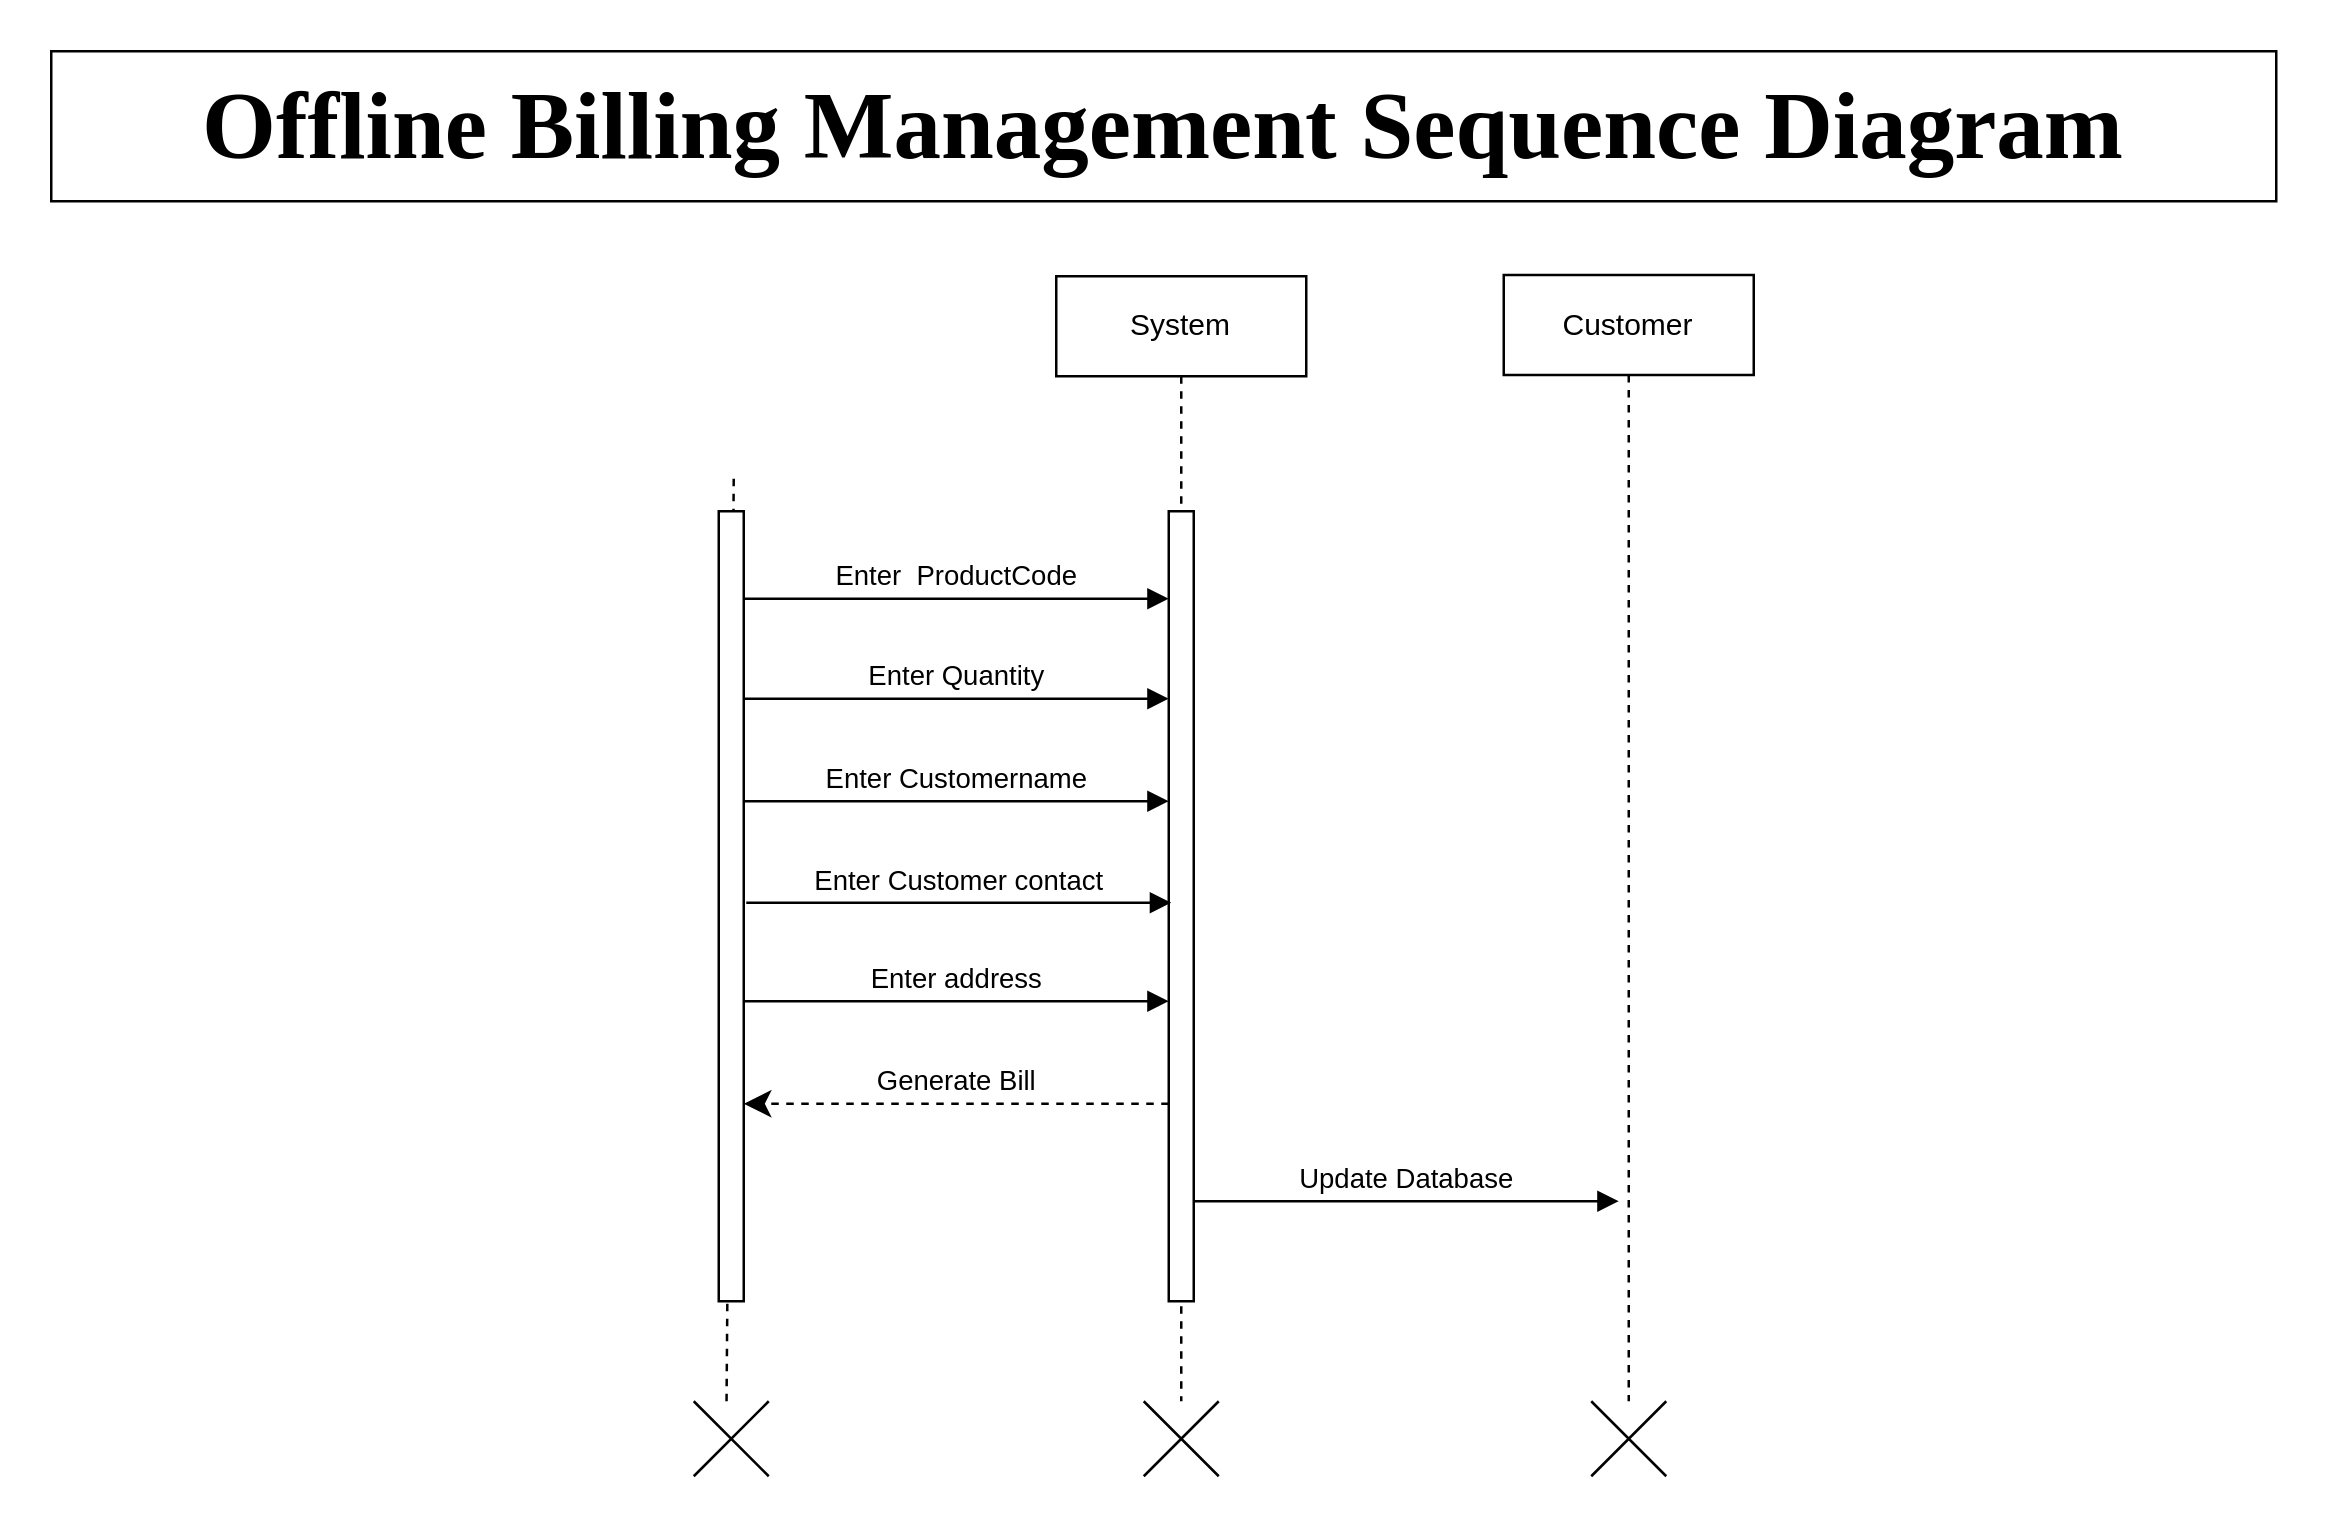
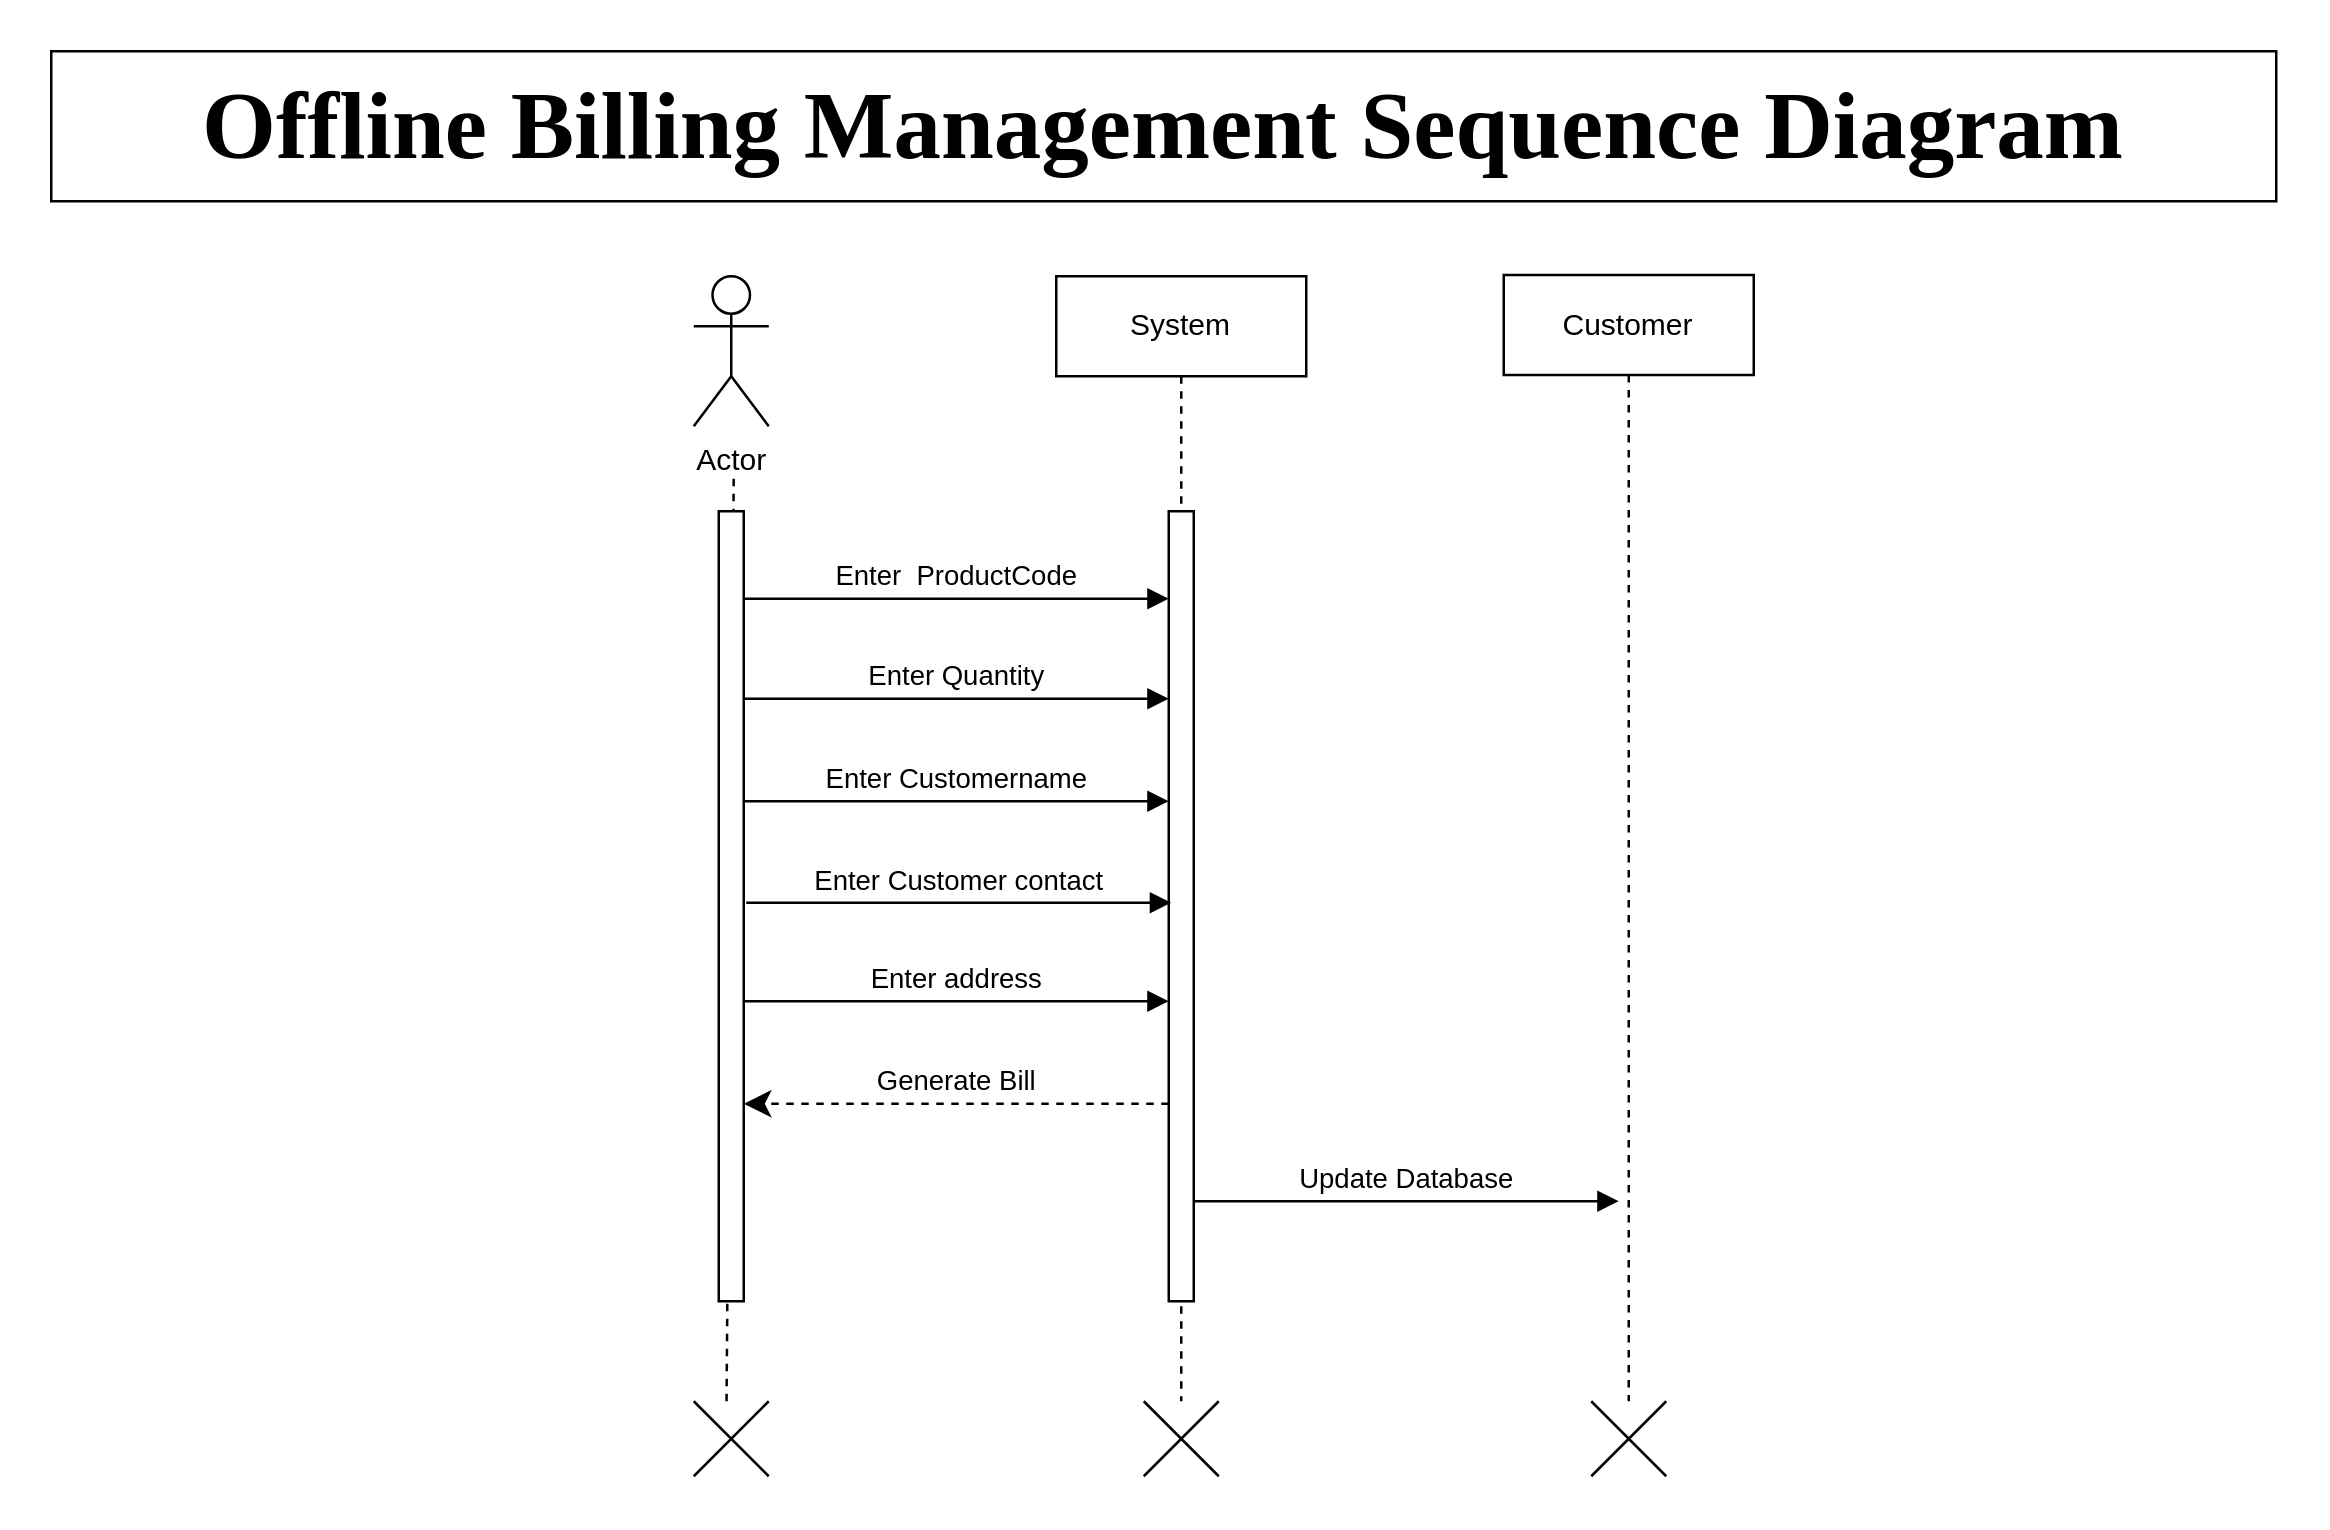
none -> (731, 351)
